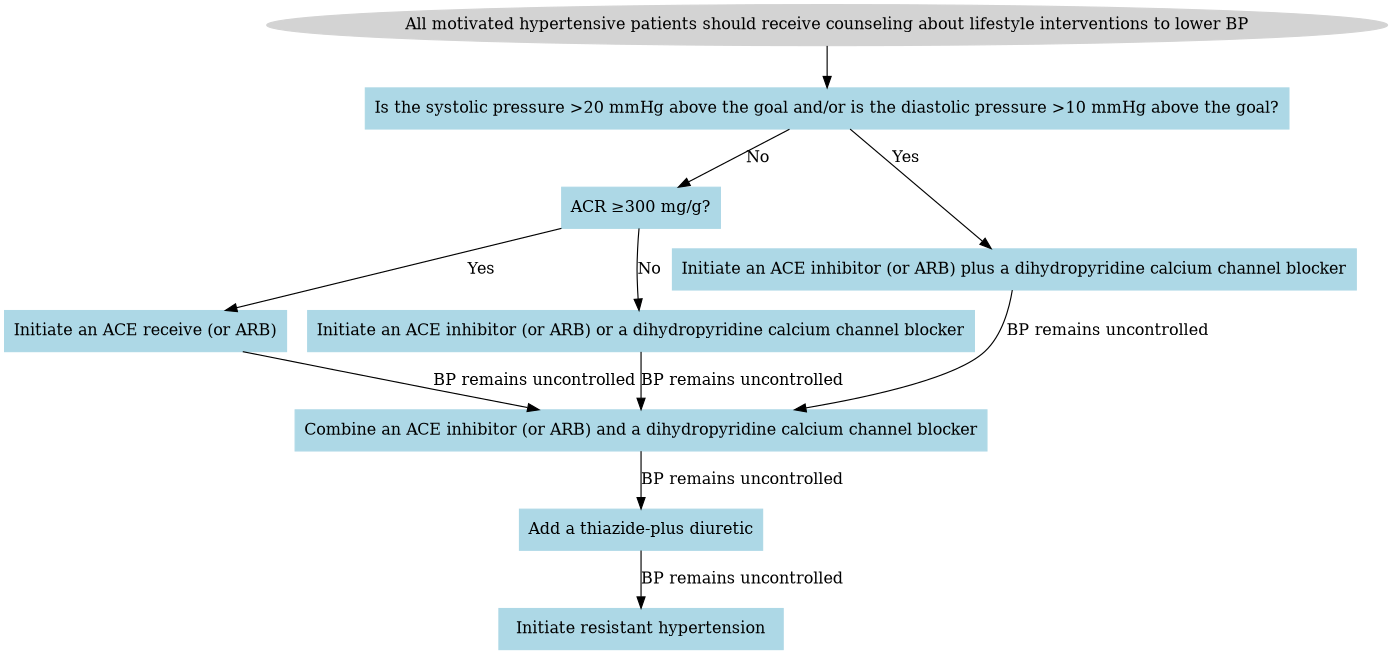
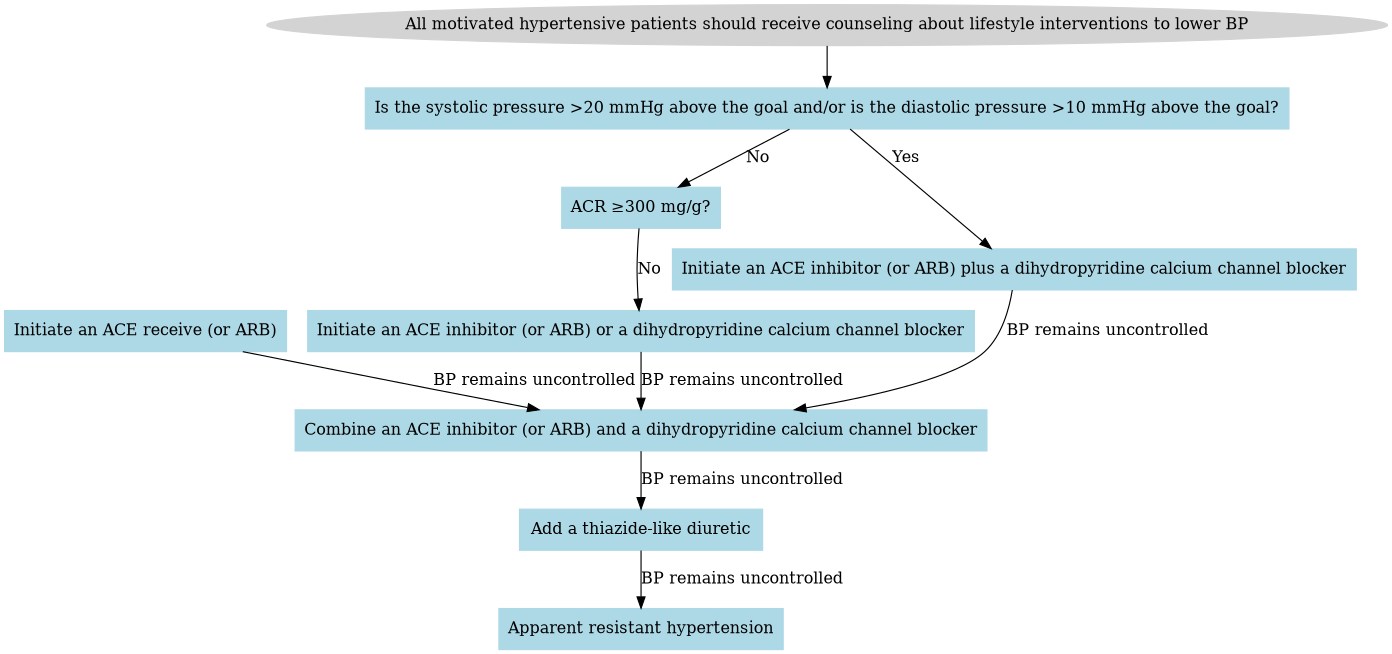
(399, 268) -> none
(641, 530) -> (641, 530)
(641, 629) -> (641, 629)
